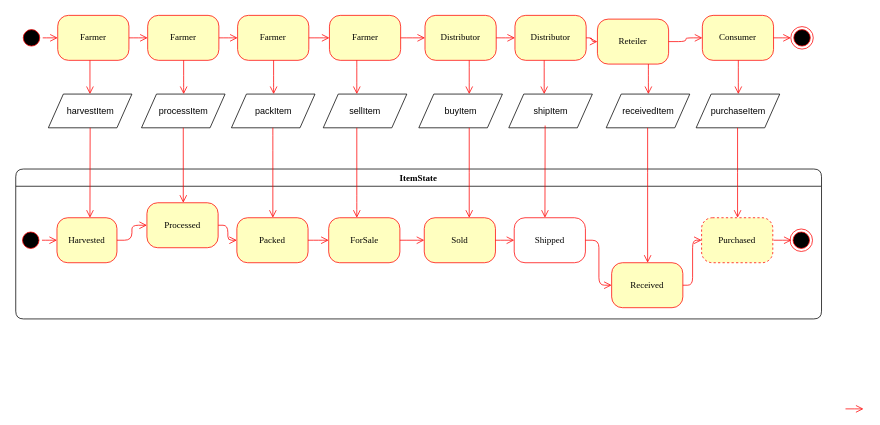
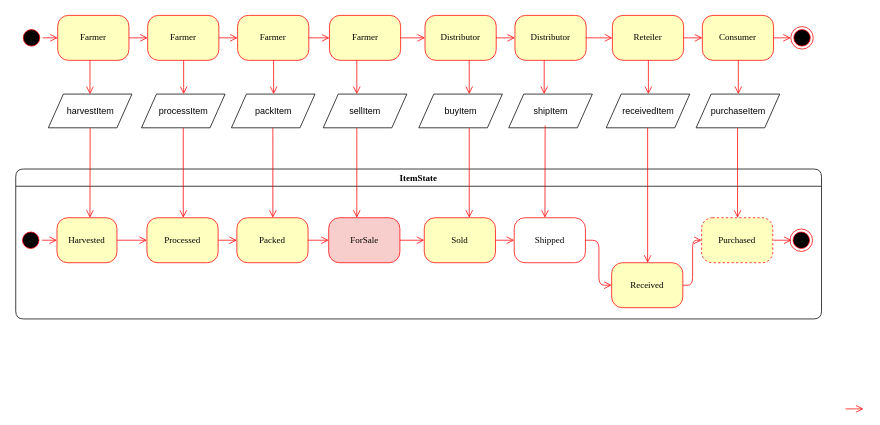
(633, 42) -> (648, 38)
(182, 225) -> (182, 240)
(364, 240) -> (364, 240)
